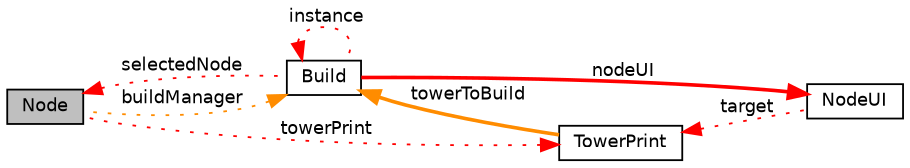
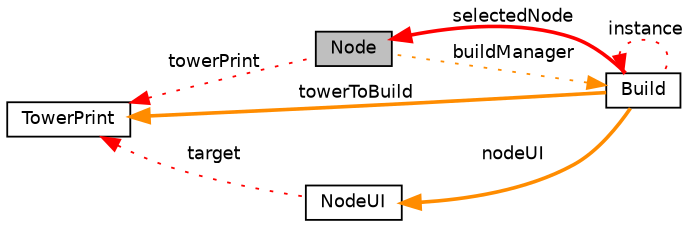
(194, 77) -> (524, 28)
(575, 80) -> (538, 180)
(468, 119) -> (378, 105)
